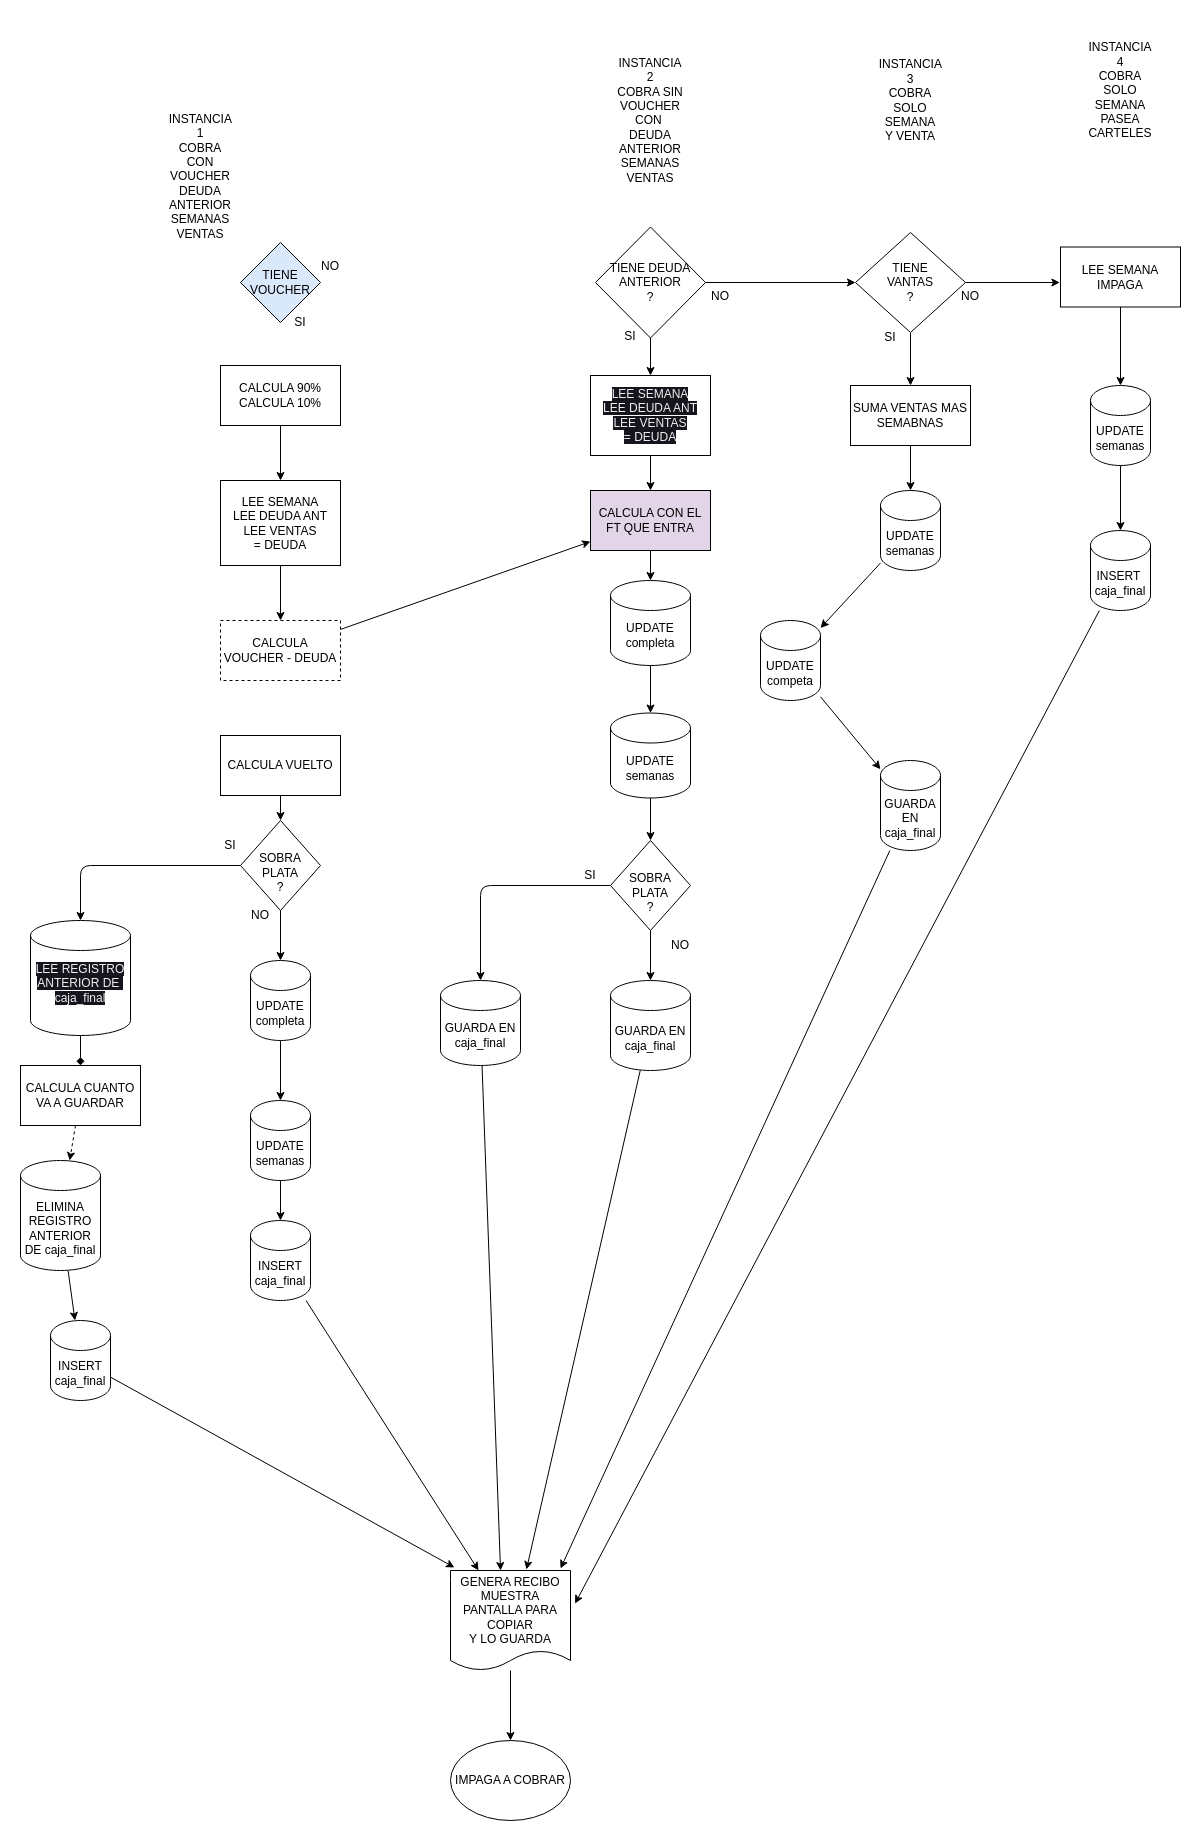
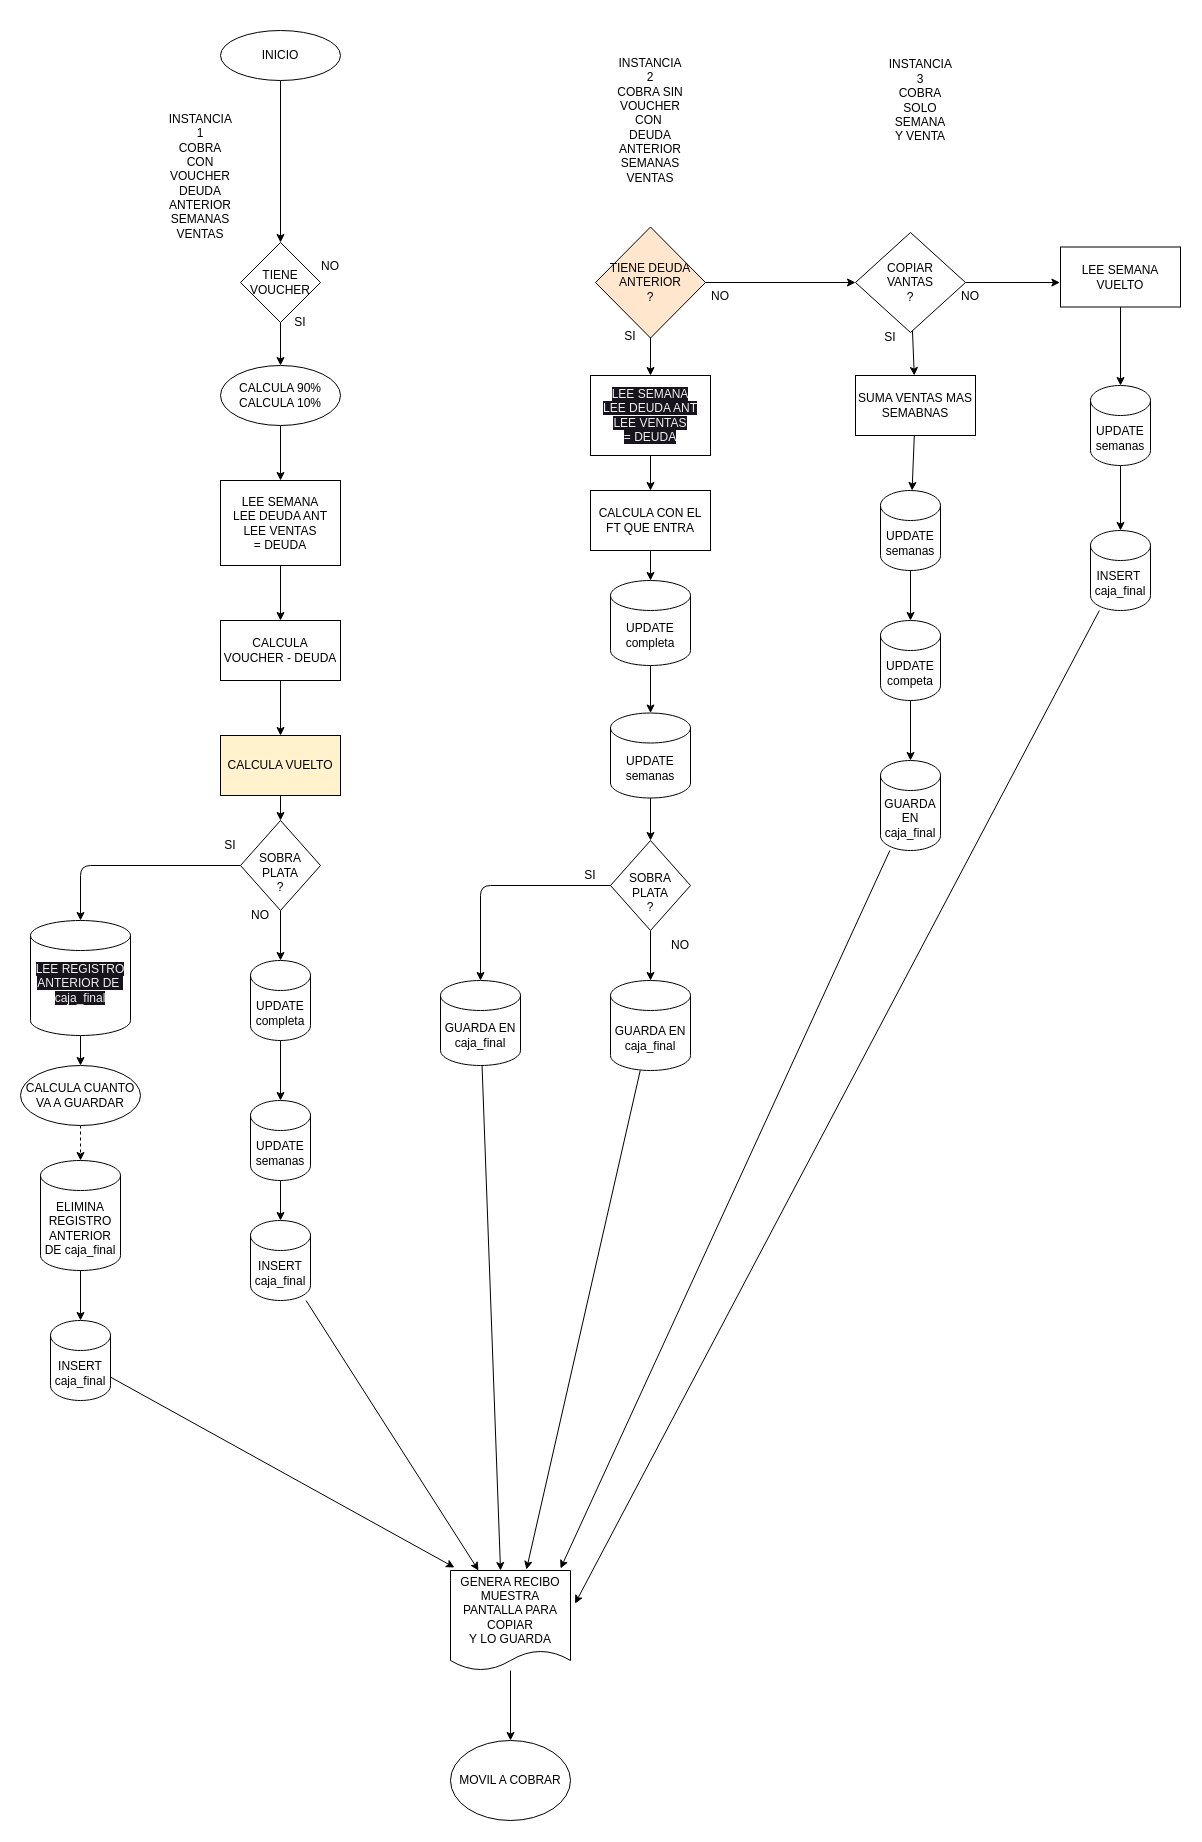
none -> (281, 56)
(1121, 91) -> none
(911, 101) -> (921, 101)
none -> (281, 158)
(1121, 278) -> (1121, 278)
(281, 283) -> (281, 283)
(651, 283) -> (651, 283)
(911, 283) -> (911, 283)
none -> (281, 341)
(281, 396) -> (281, 396)
(911, 416) -> (916, 406)
(651, 521) -> (651, 521)
(462, 587) -> (281, 705)
(281, 651) -> (281, 651)
(791, 661) -> (911, 661)
(281, 766) -> (281, 766)
(81, 1057) -> (81, 1057)
(81, 1096) -> (81, 1096)
(61, 1216) -> (81, 1216)
(511, 1781) -> (511, 1781)
